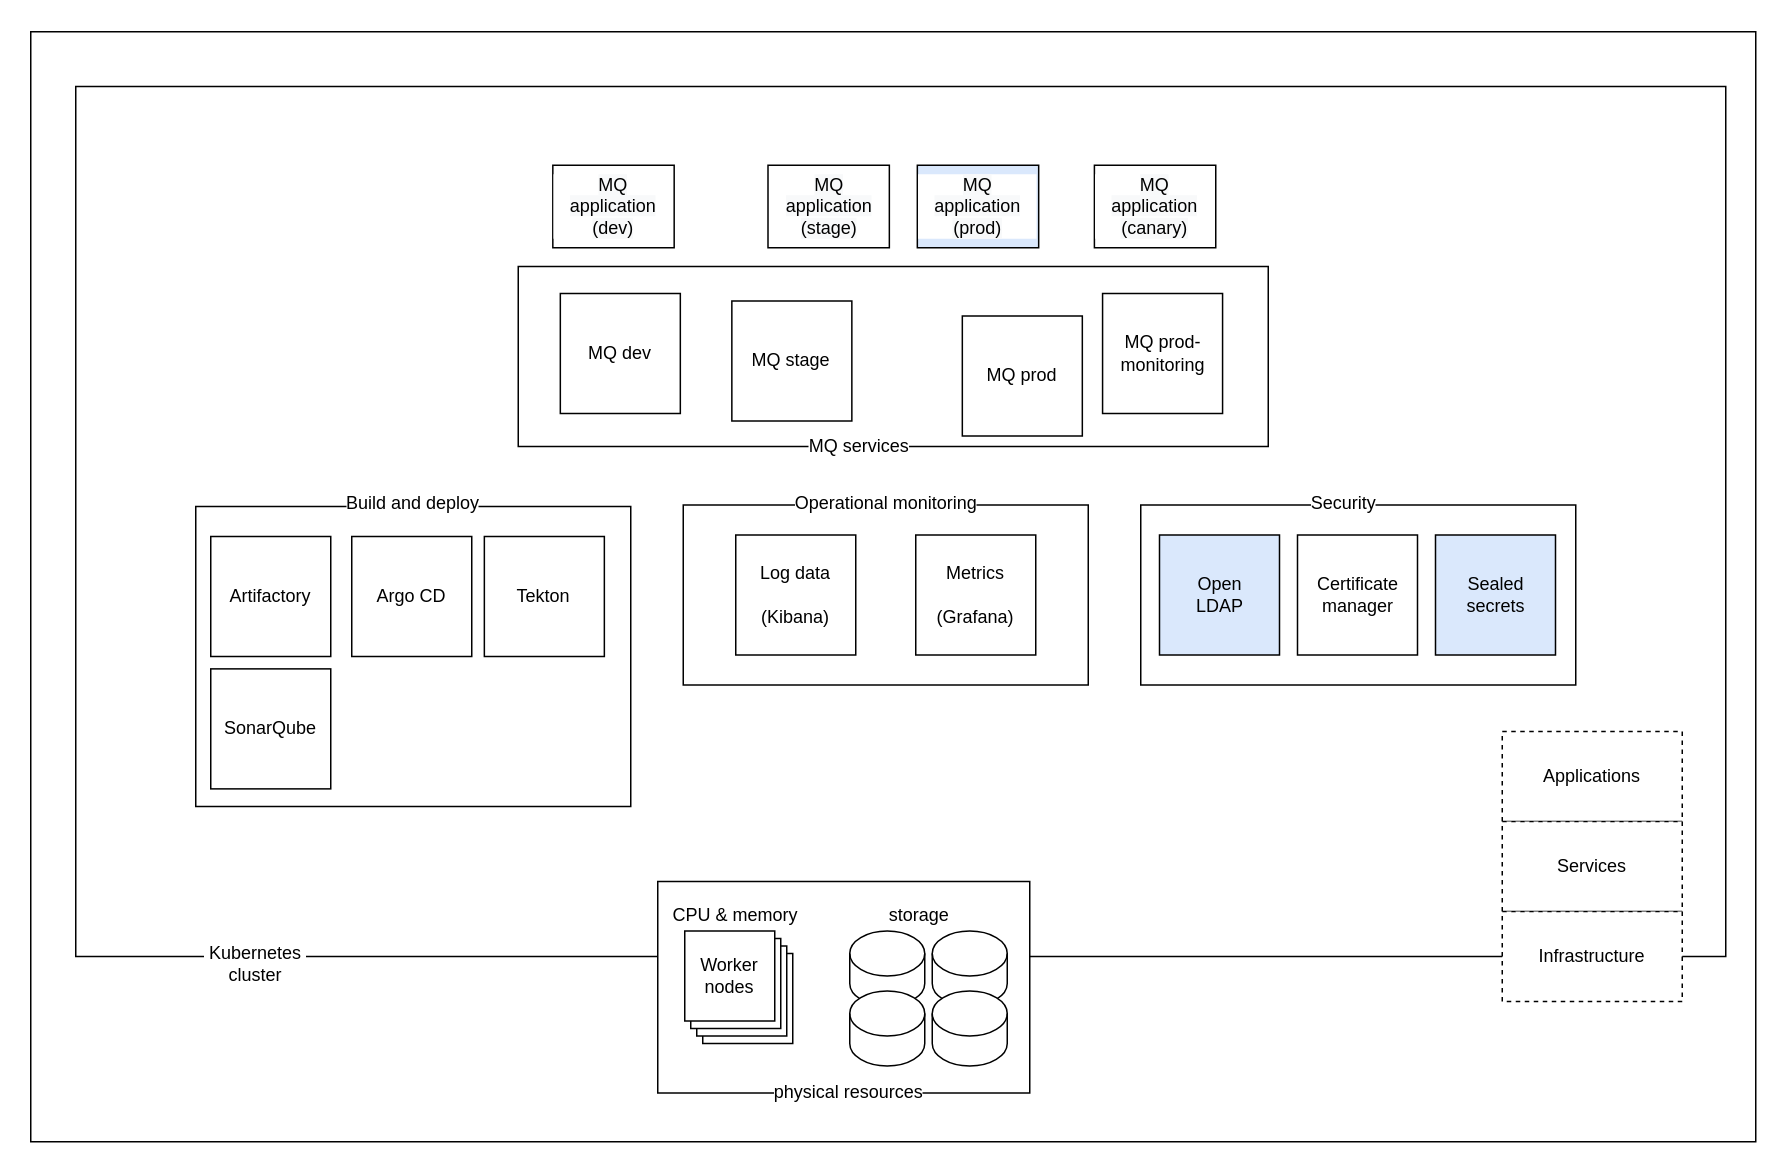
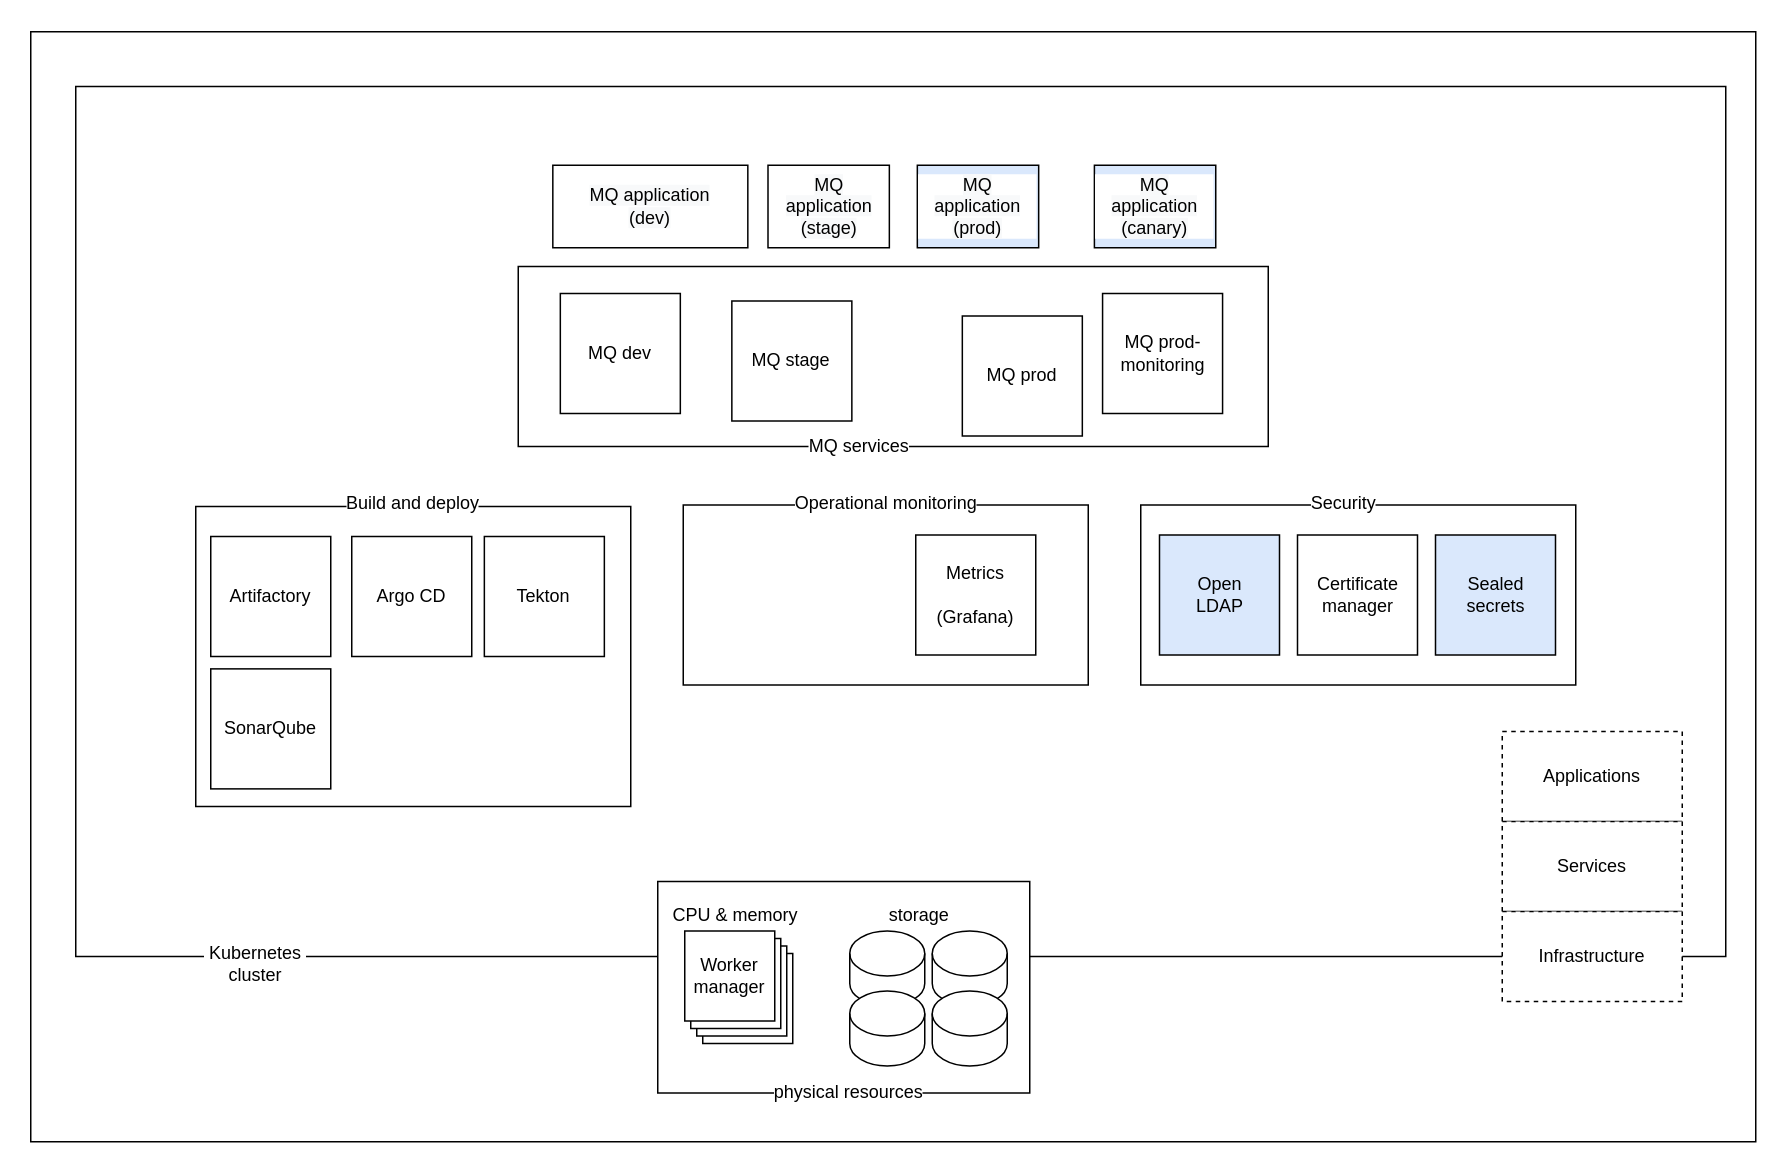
(614, 206) -> (650, 206)
(1155, 206) -> (1155, 206)
(796, 595) -> none
(730, 976) -> (730, 976)
